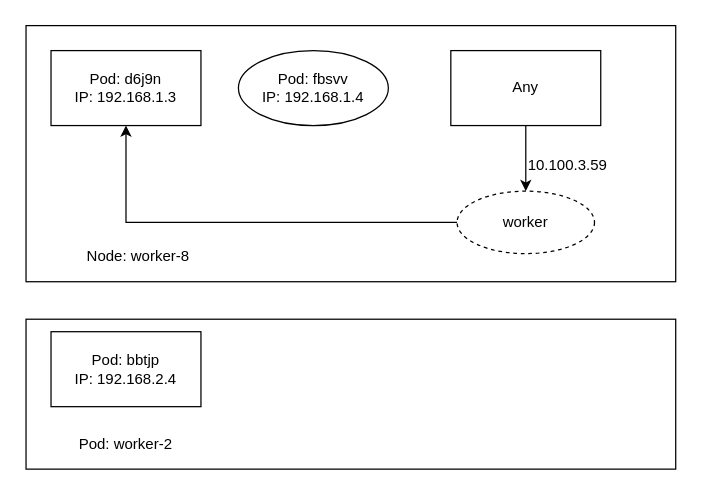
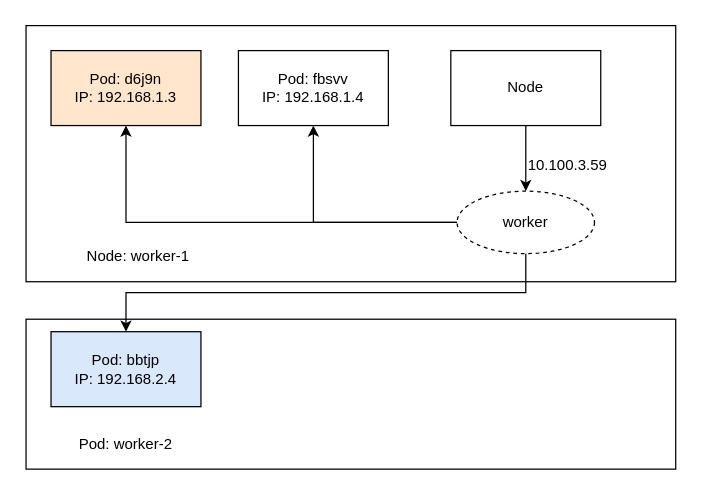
(126, 88) -> (126, 88)
(313, 88) -> (313, 88)
(526, 88) -> (526, 88)
none -> (313, 177)
(138, 257) -> (138, 257)
none -> (330, 293)
(126, 369) -> (126, 369)
